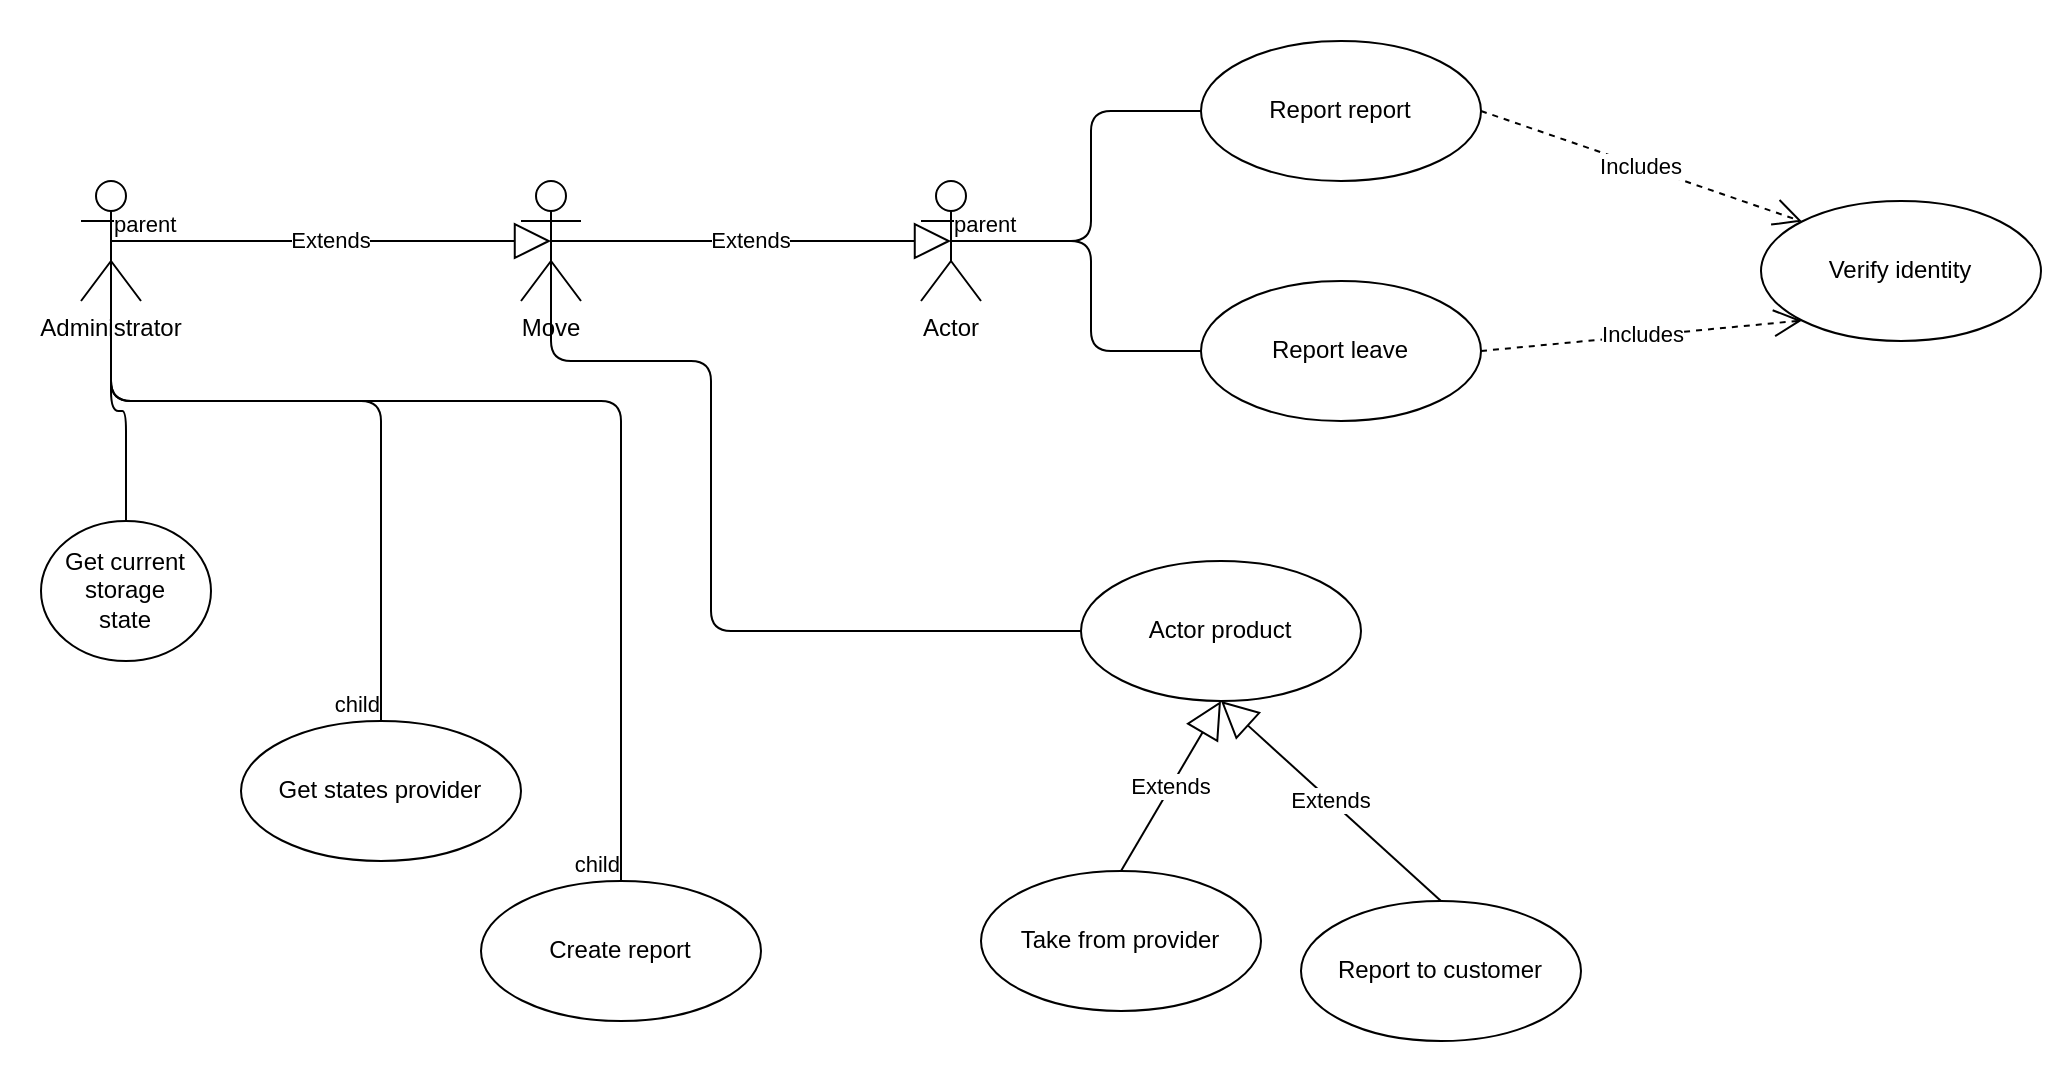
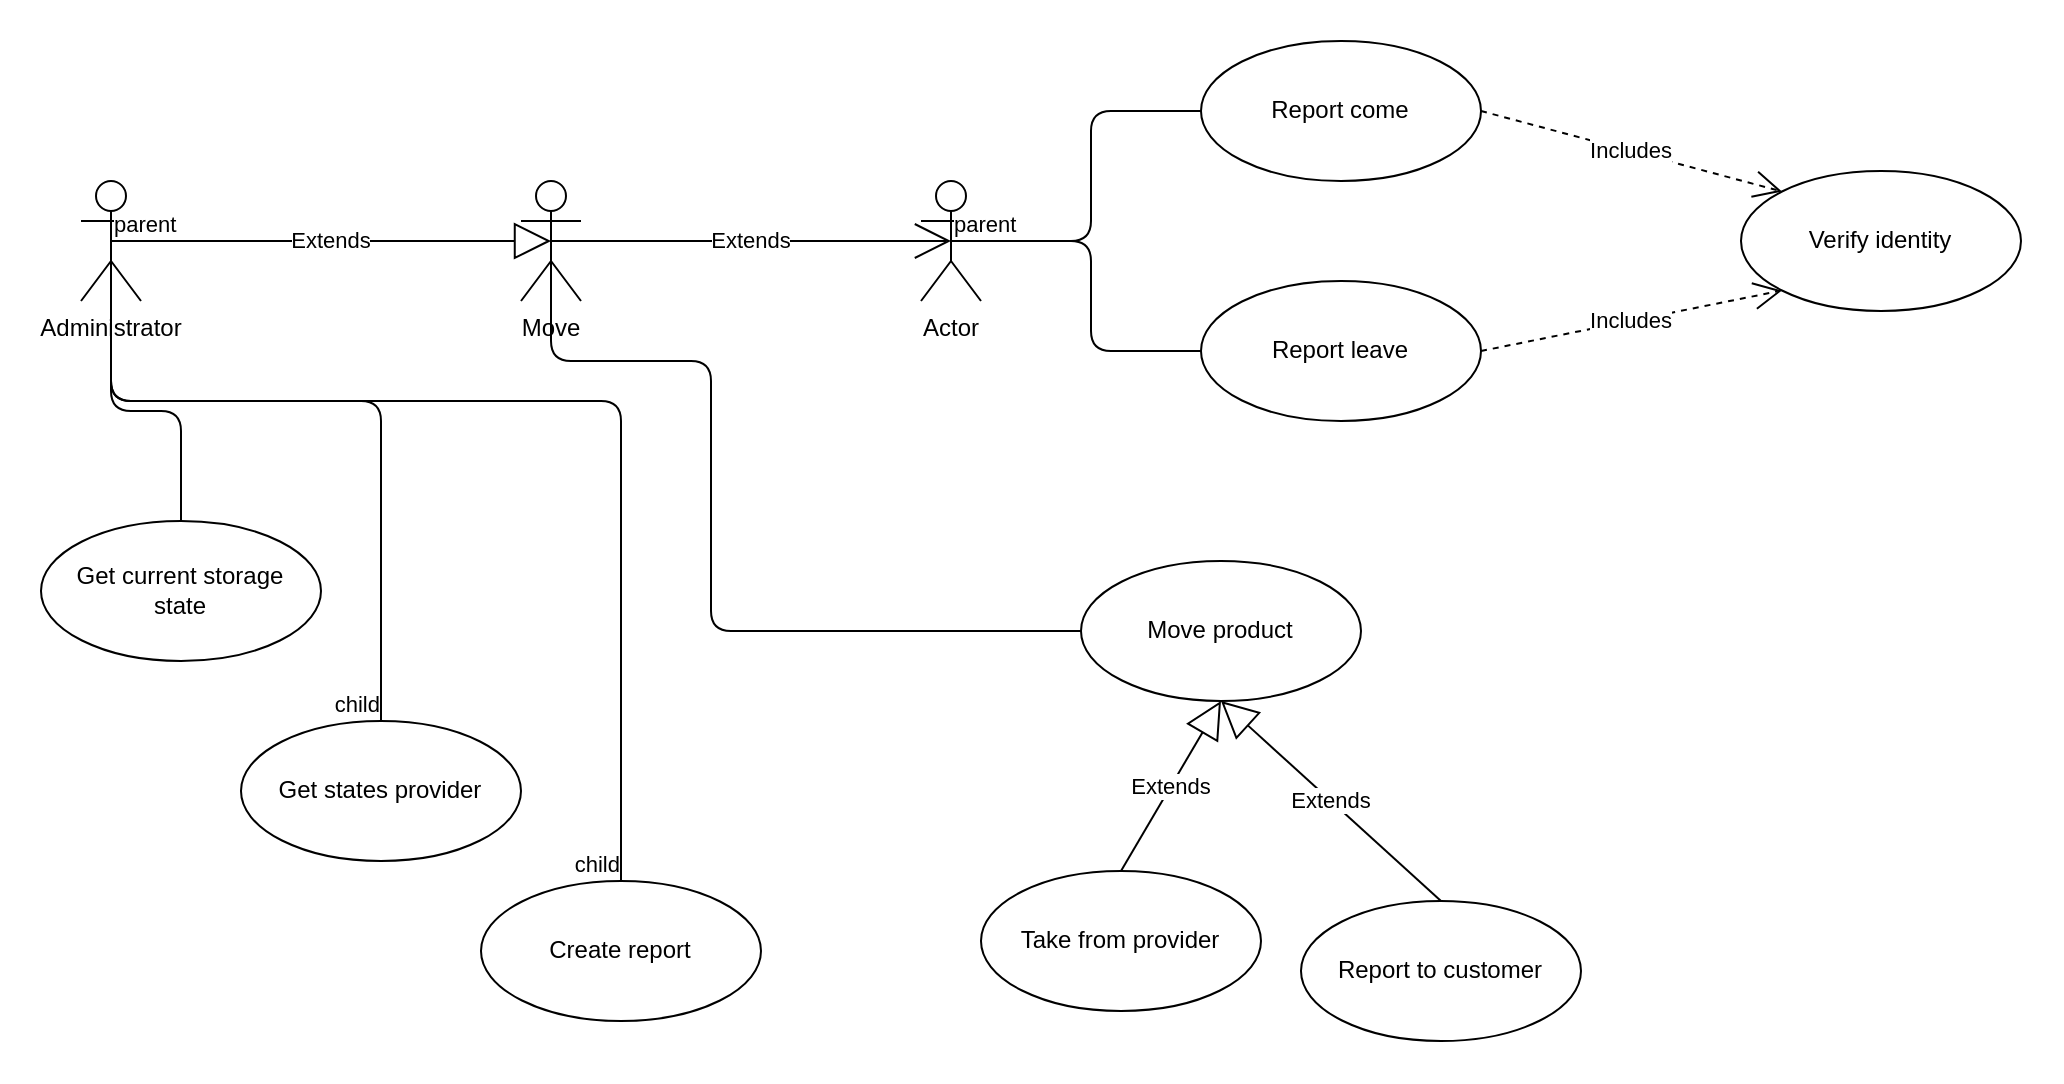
(1341, 111) -> (1341, 111)
(913, 241) -> (928, 241)
(1901, 271) -> (1881, 241)
(126, 591) -> (181, 591)
(1221, 631) -> (1221, 631)
